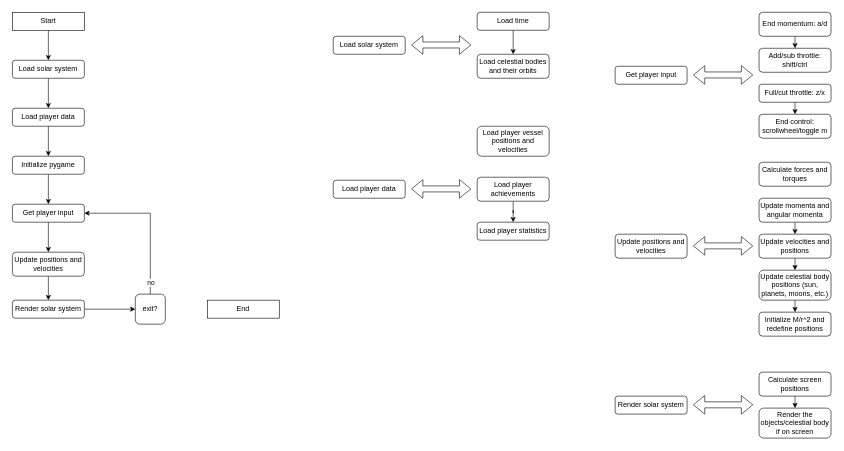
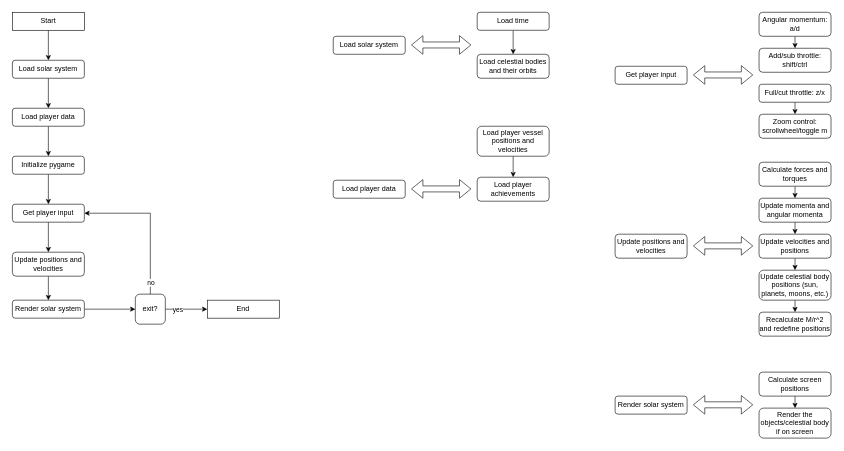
(795, 24) -> (795, 24)
(795, 126) -> (795, 126)
none -> (513, 171)
none -> (795, 192)
(513, 210) -> none
(513, 231) -> none
none -> (177, 309)
(795, 324) -> (795, 324)
